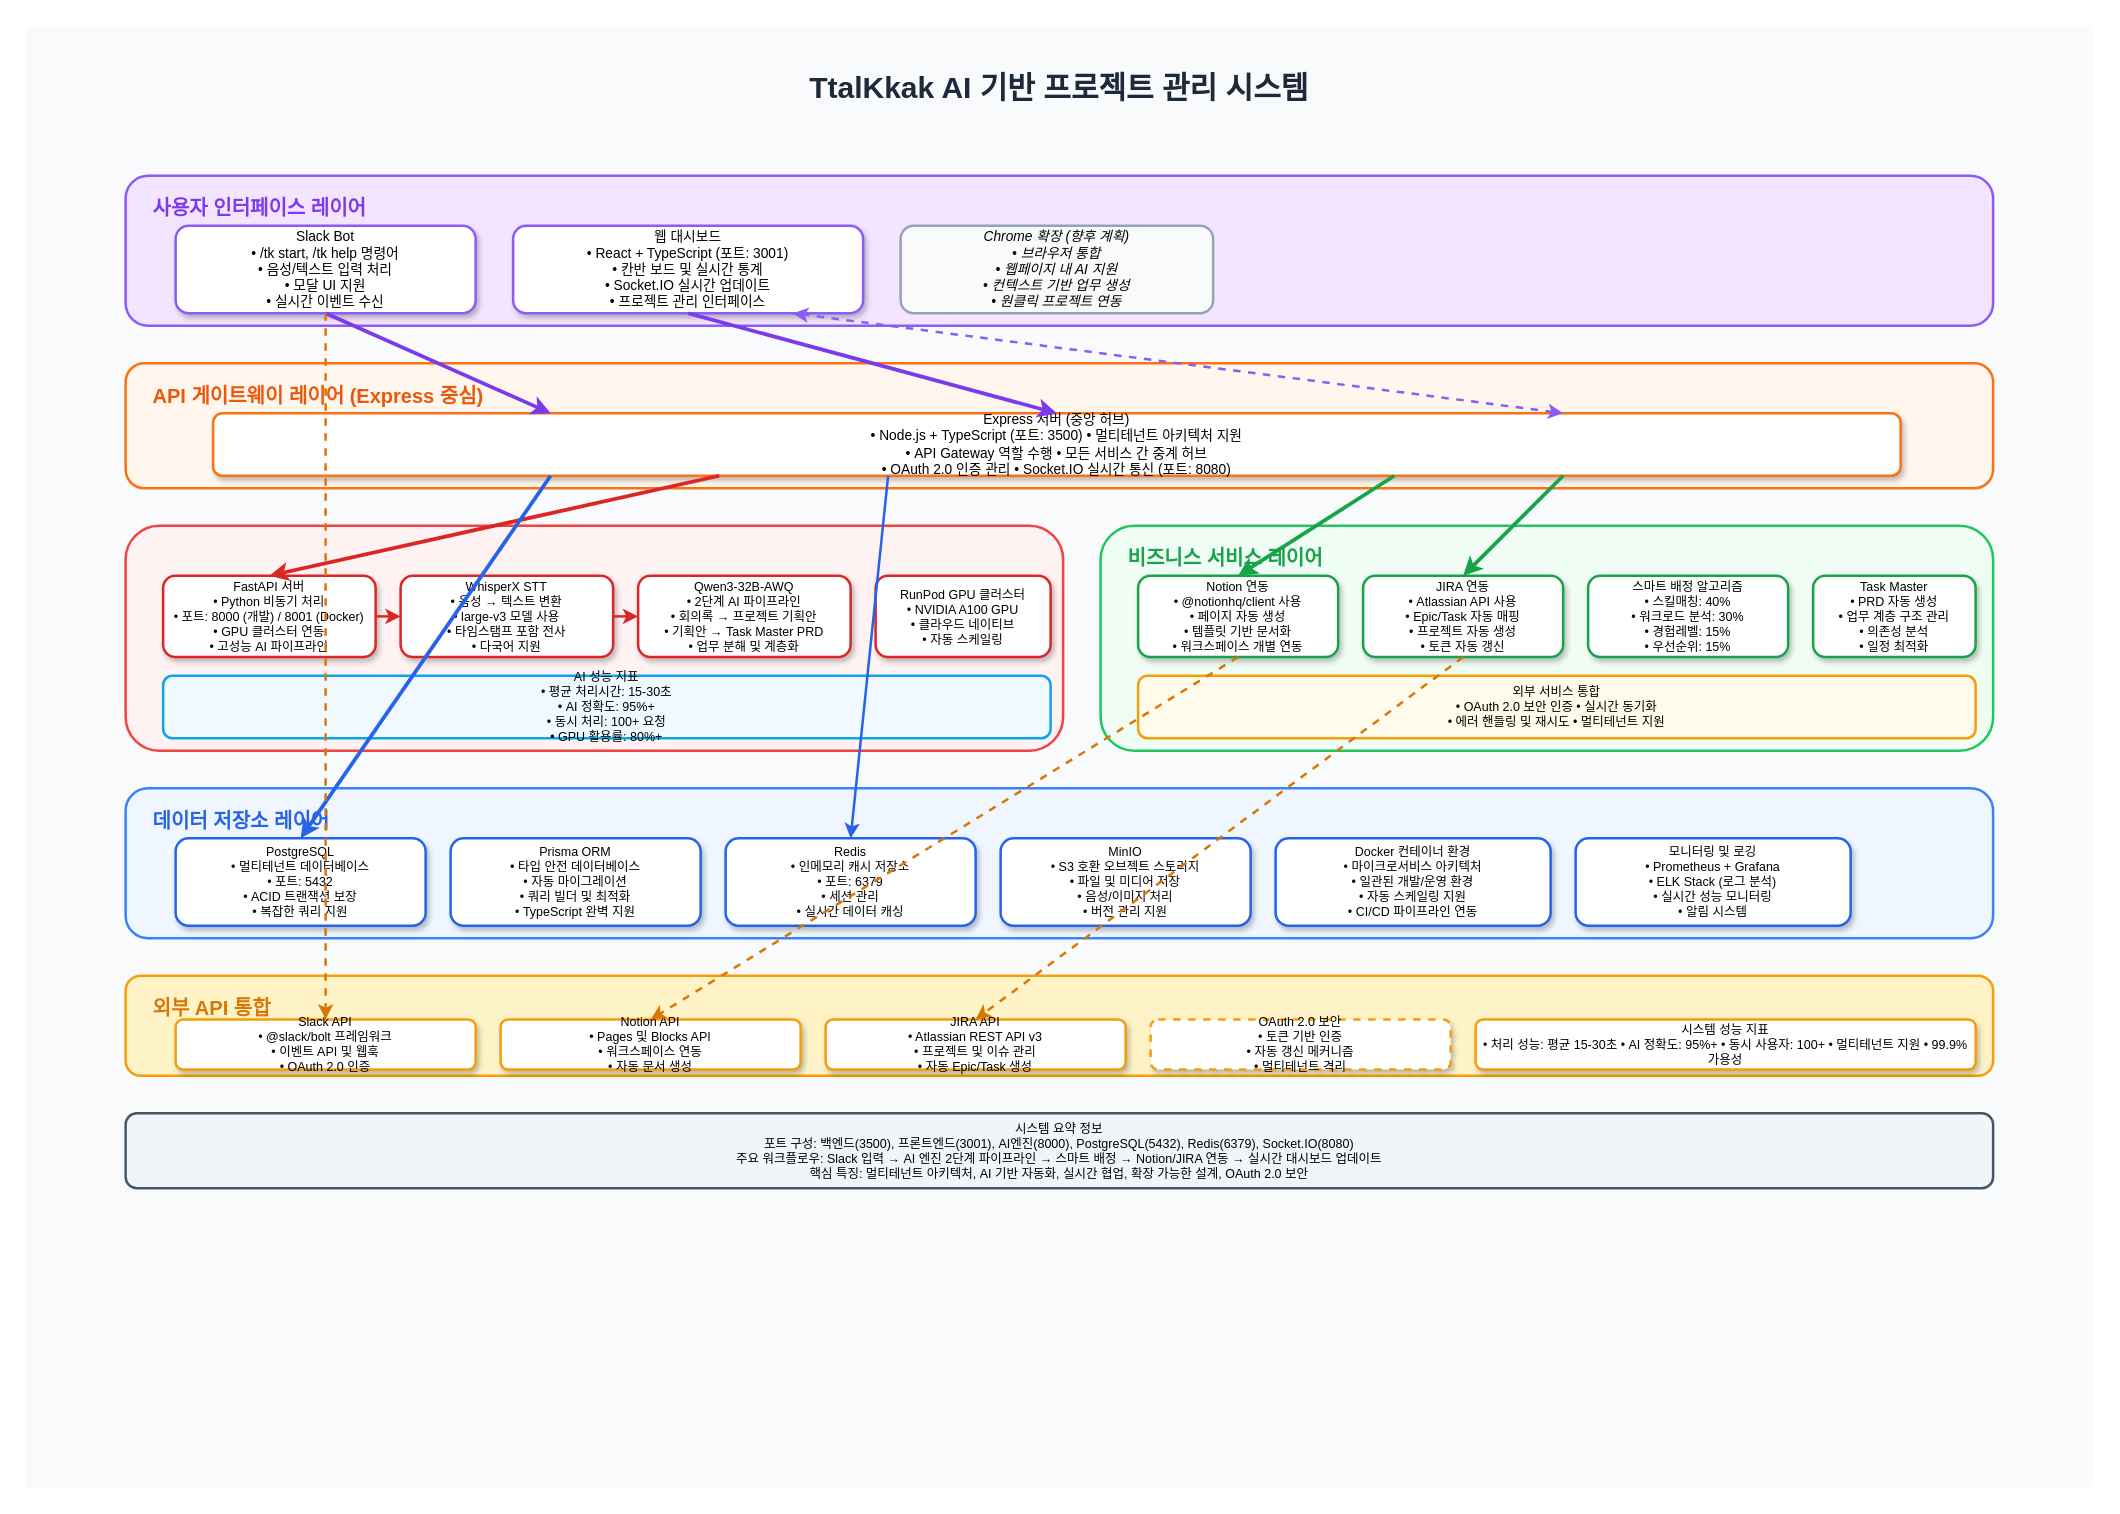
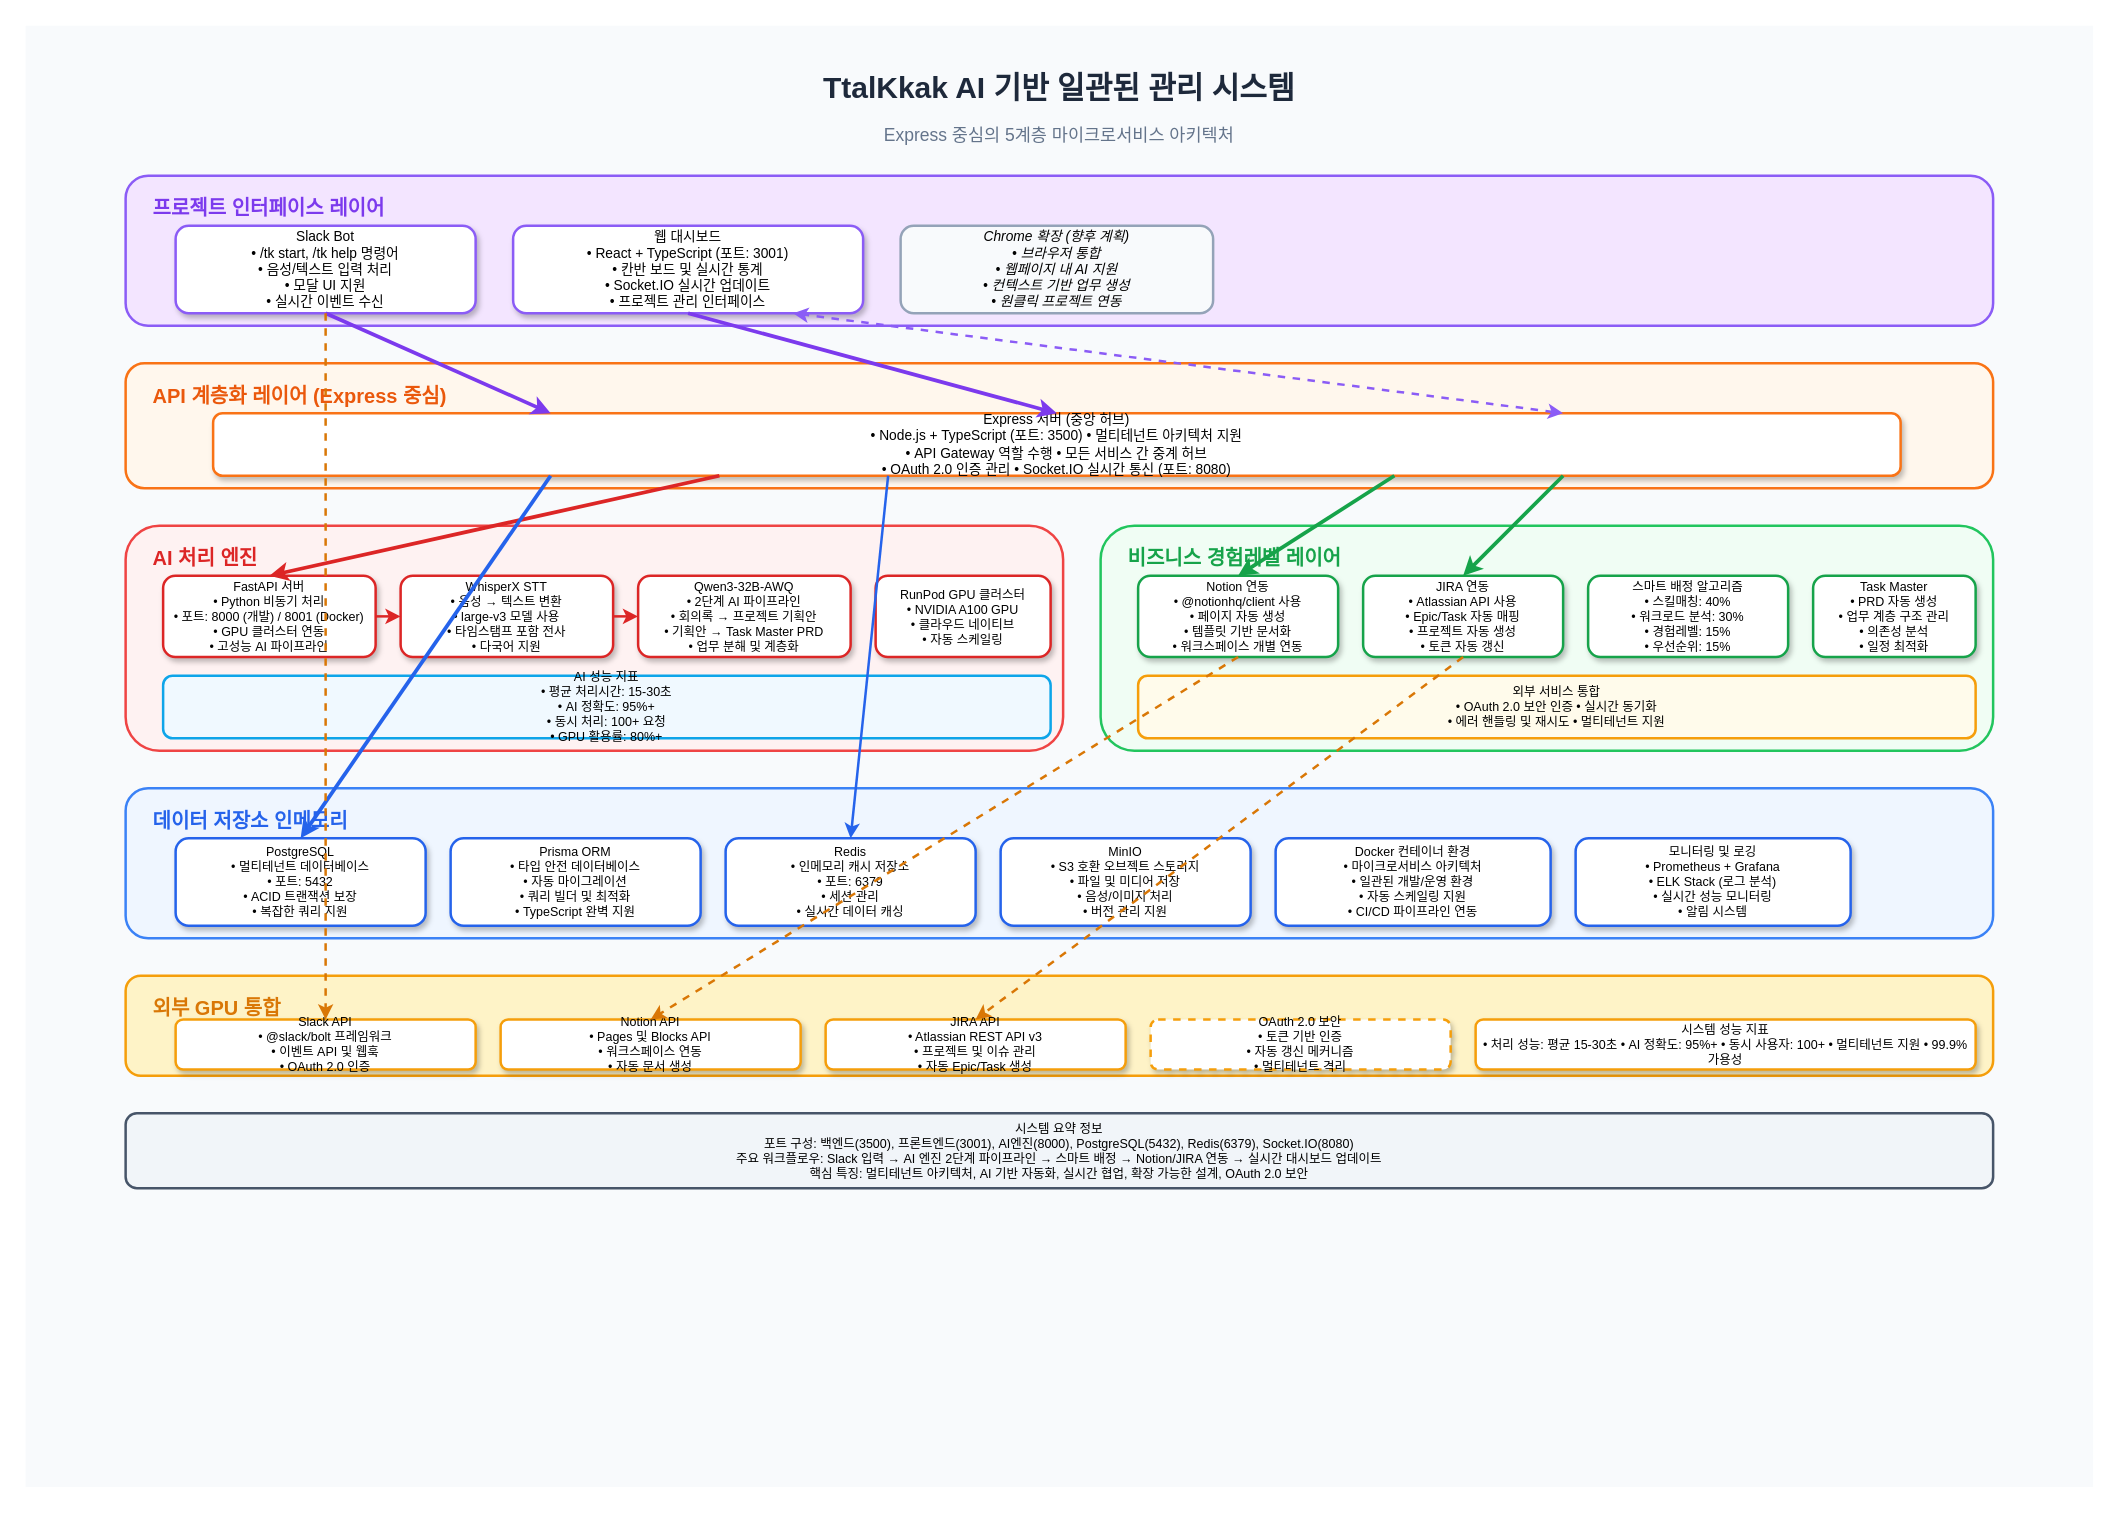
(1059, 88) -> (1059, 88)
none -> (1059, 135)
(269, 209) -> (279, 209)
(332, 396) -> (312, 396)
none -> (244, 554)
(1234, 559) -> (1244, 559)
(249, 821) -> (259, 821)
(216, 1009) -> (216, 1009)
